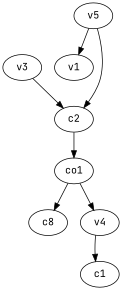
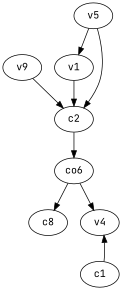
(22, 67) -> (22, 67)
none -> (74, 90)
(74, 171) -> (74, 171)
(95, 245) -> (105, 252)
